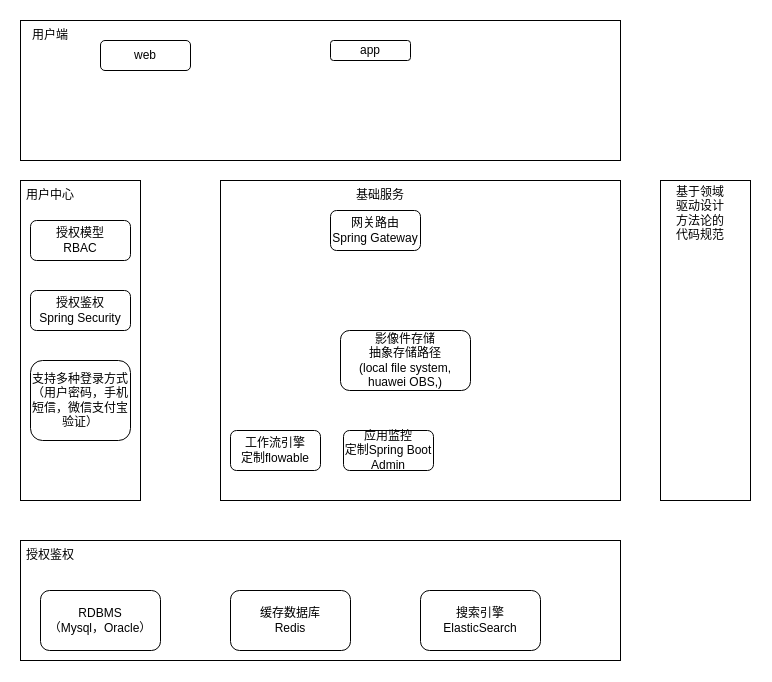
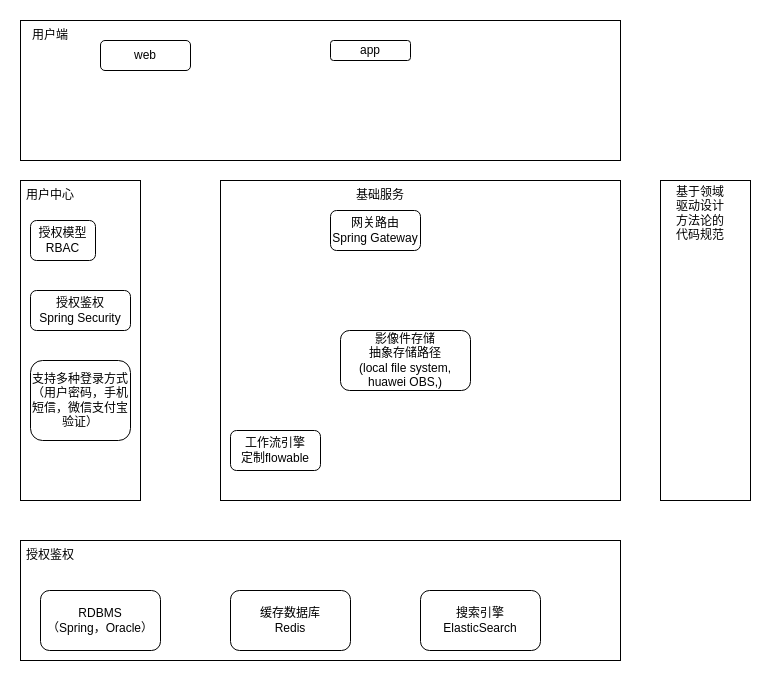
(81, 241) -> (63, 241)
(389, 451) -> none
(101, 621) -> (101, 621)
